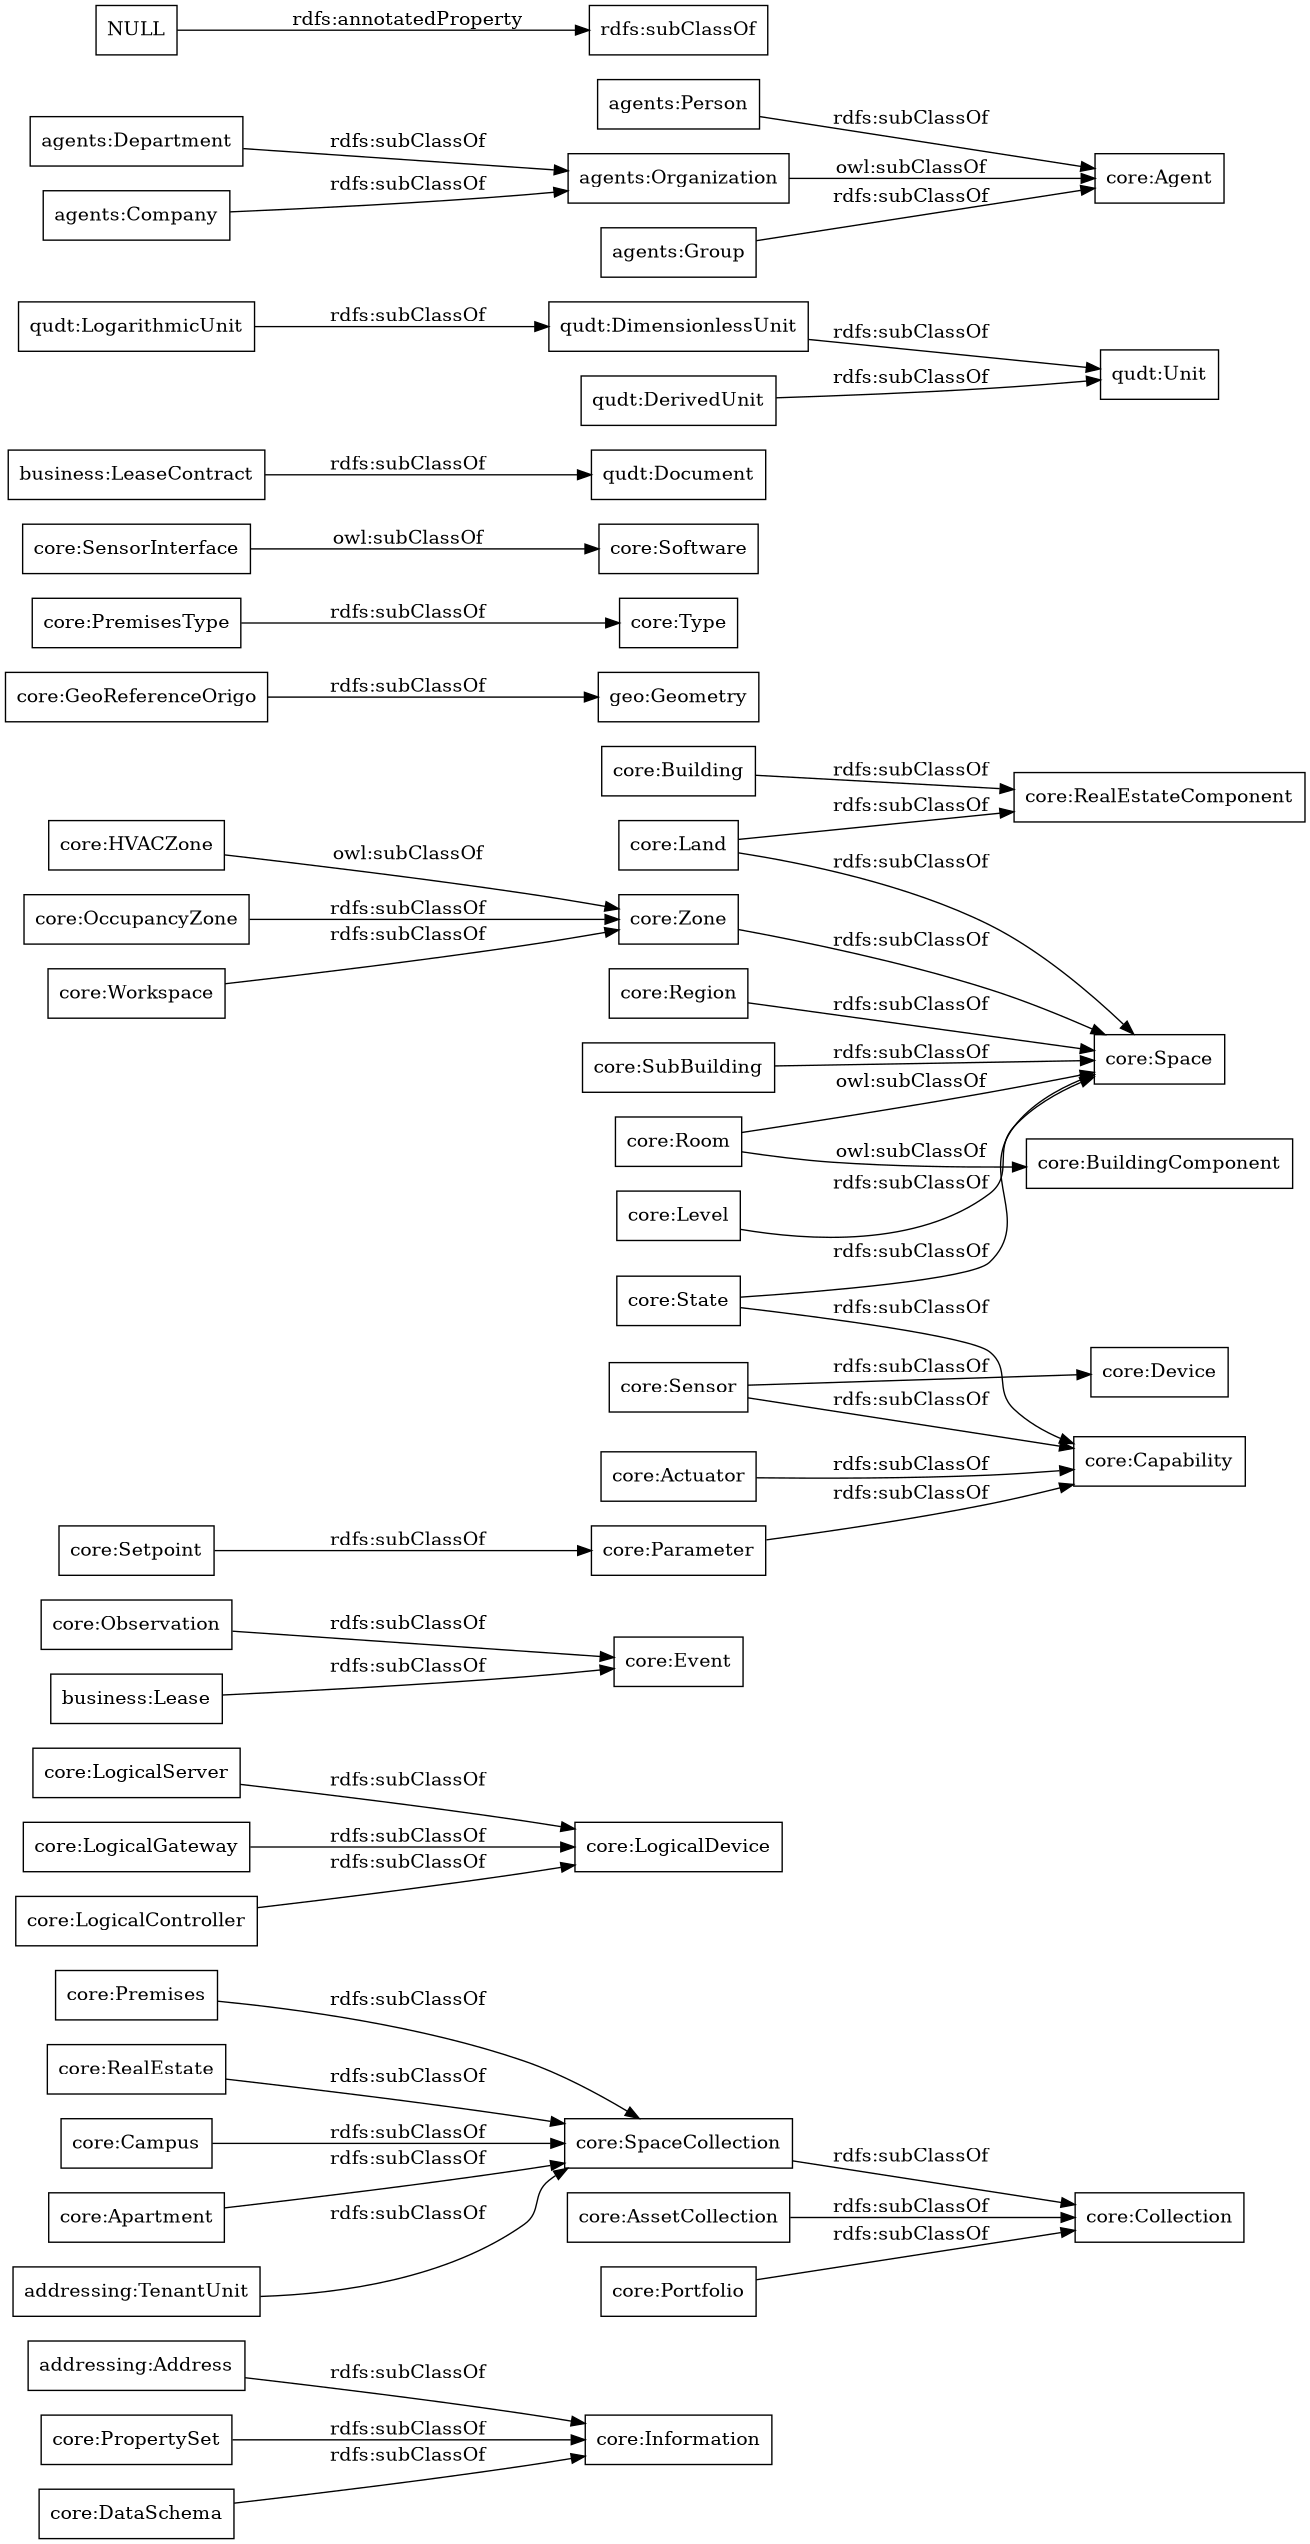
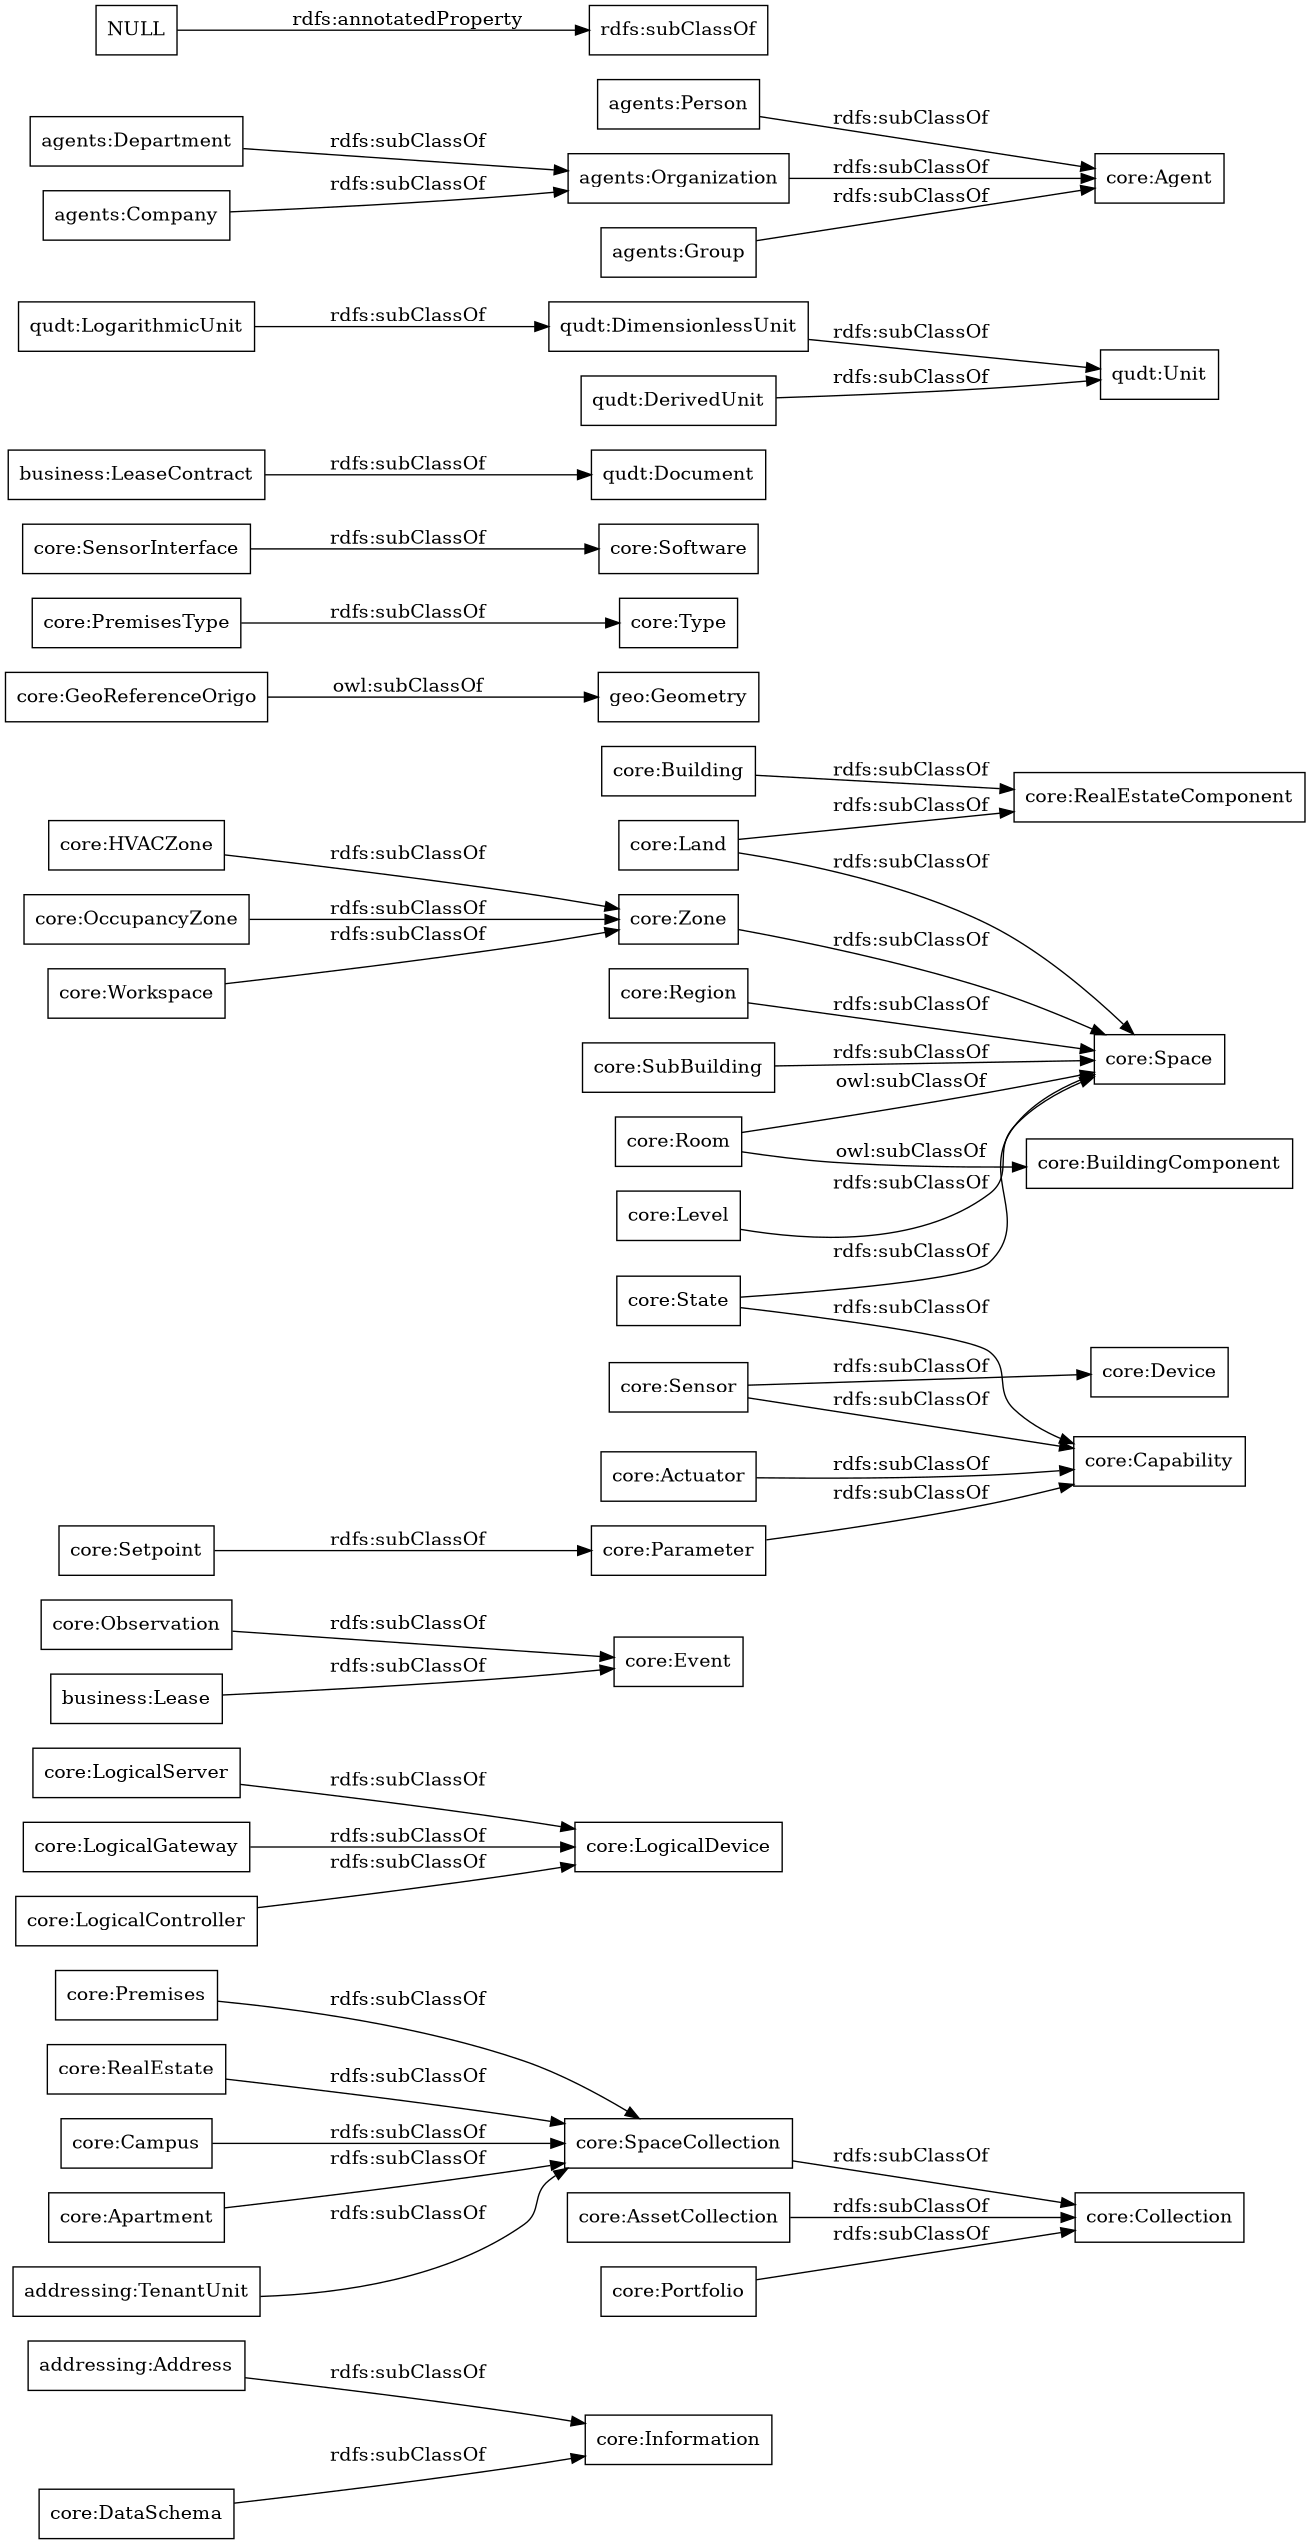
(911, 168) -> (911, 168)
(408, 539) -> (408, 539)
(408, 687) -> (408, 687)
(408, 854) -> (408, 854)
(137, 2440) -> none
